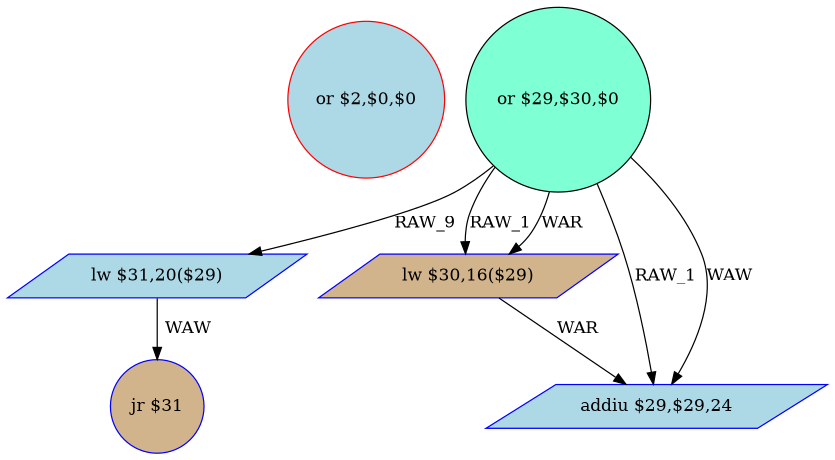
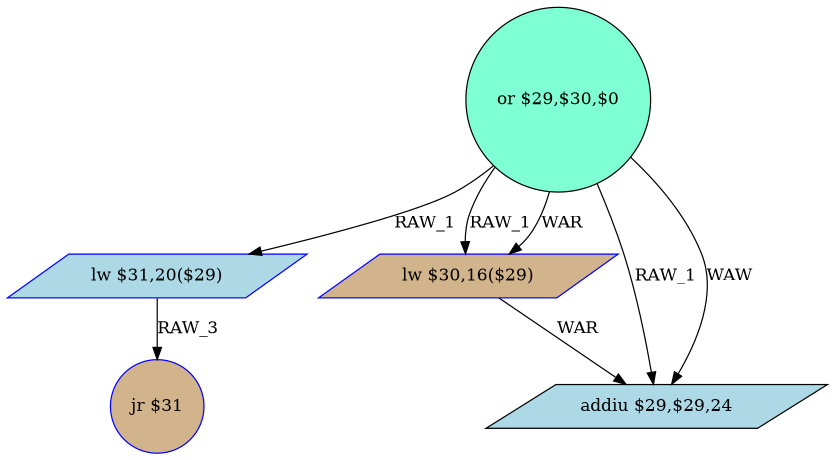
(366, 100) -> none
(425, 223) -> (425, 223)
(188, 329) -> (188, 329)
(657, 406) -> (657, 406)
